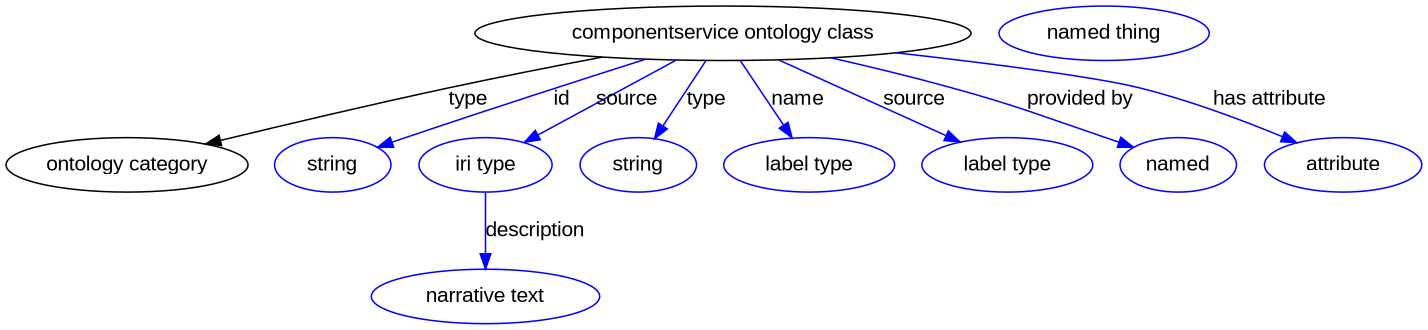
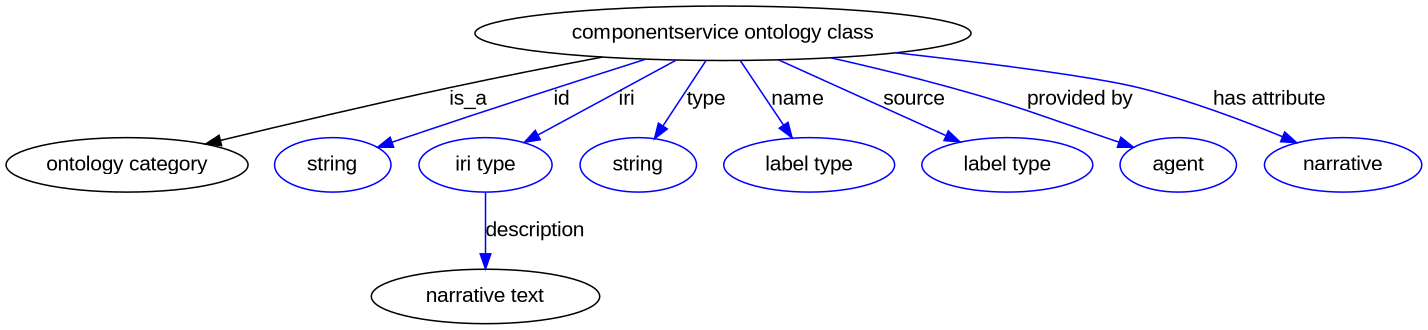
(1104, 33) -> none
(468, 99) -> (468, 99)
(627, 99) -> (627, 99)
(1178, 165) -> (1178, 165)
(1343, 165) -> (1343, 165)
(486, 296) -> (486, 296)
